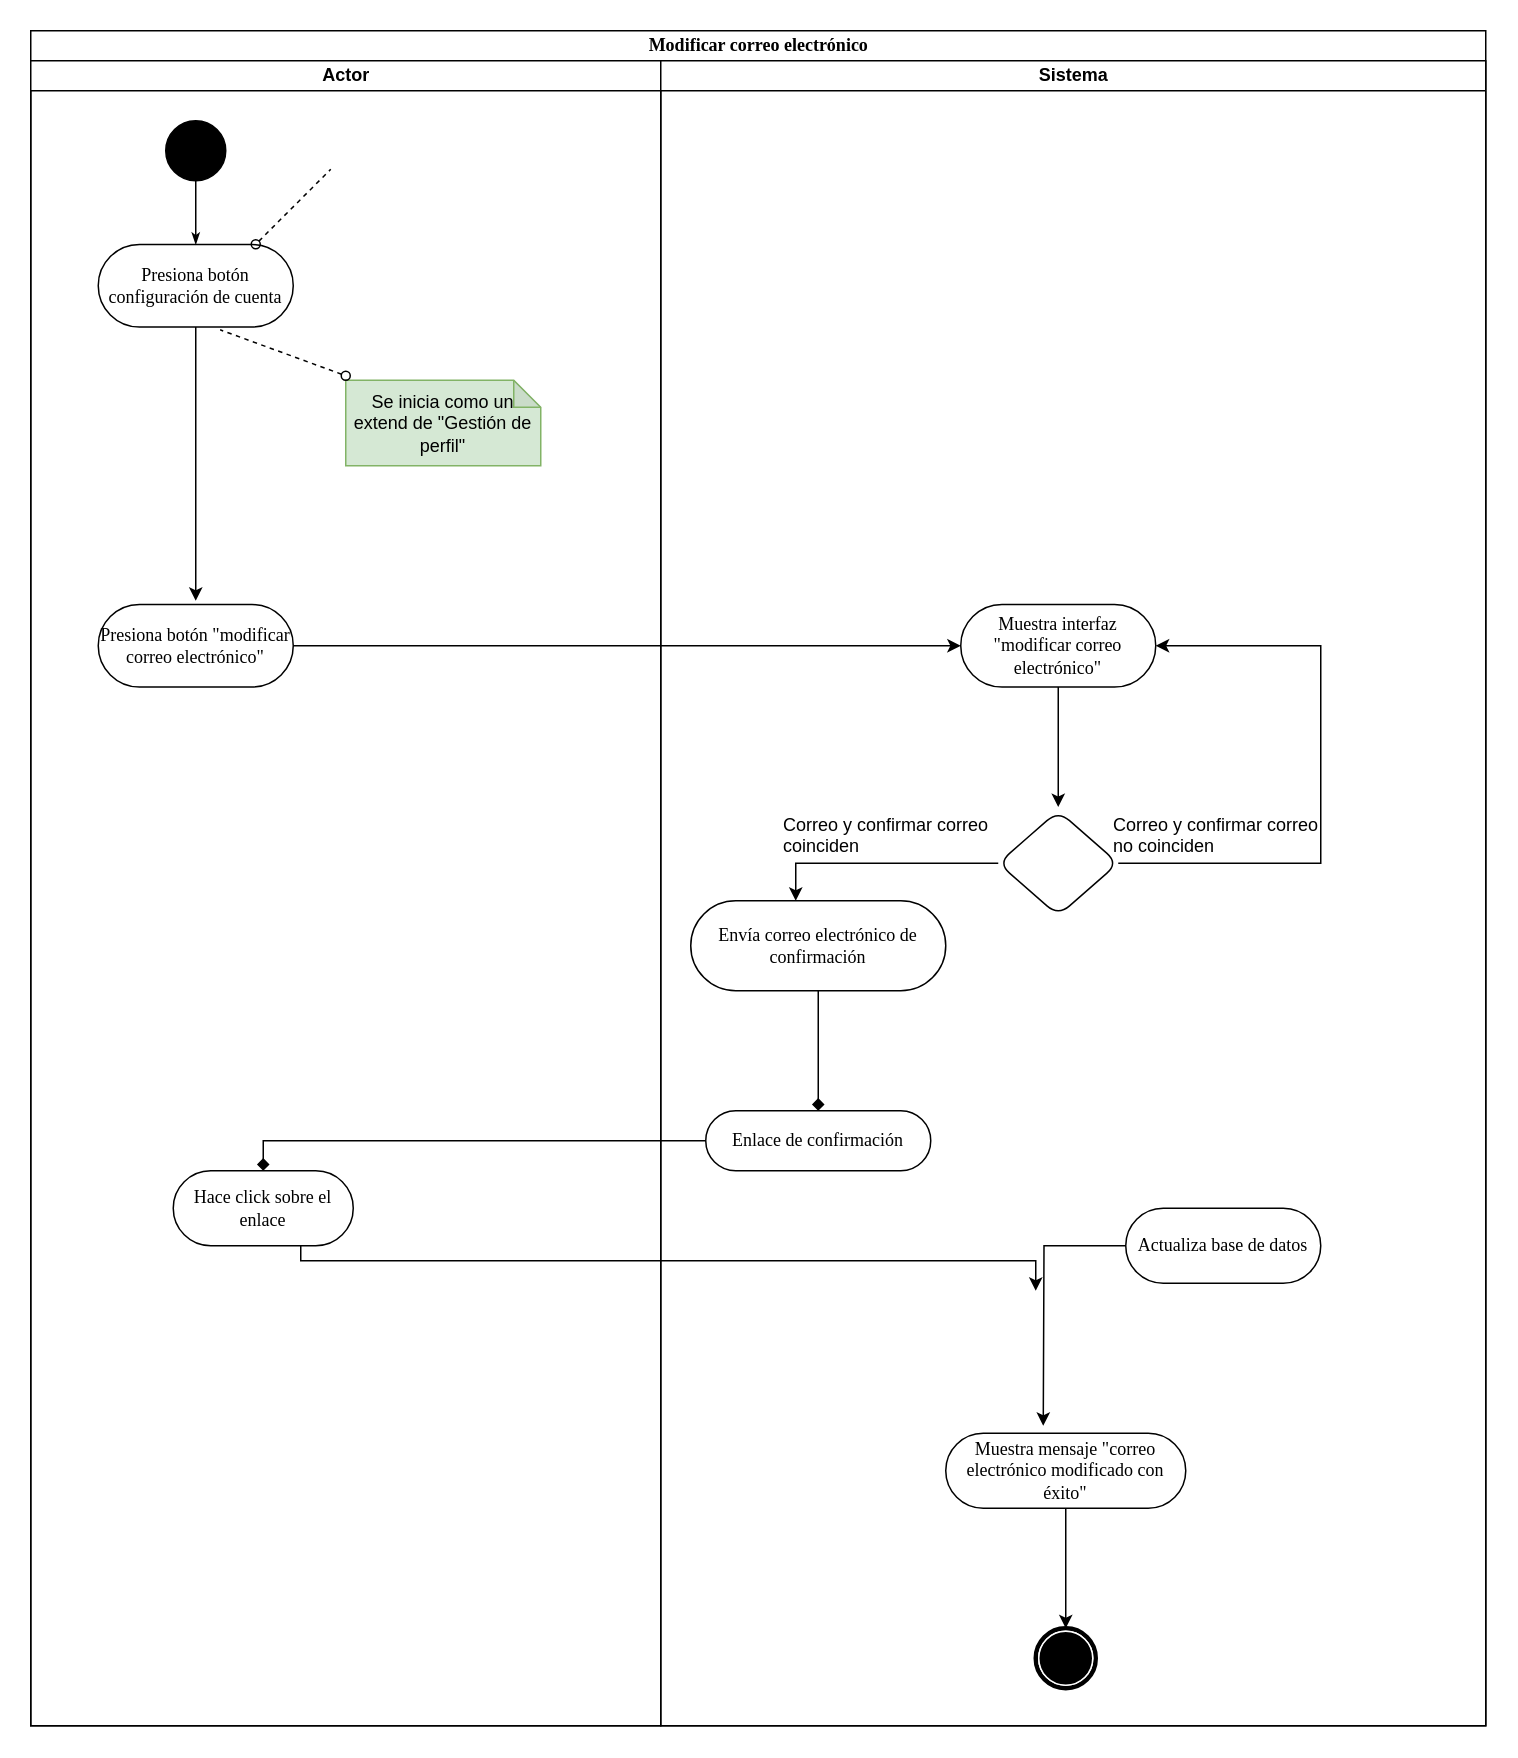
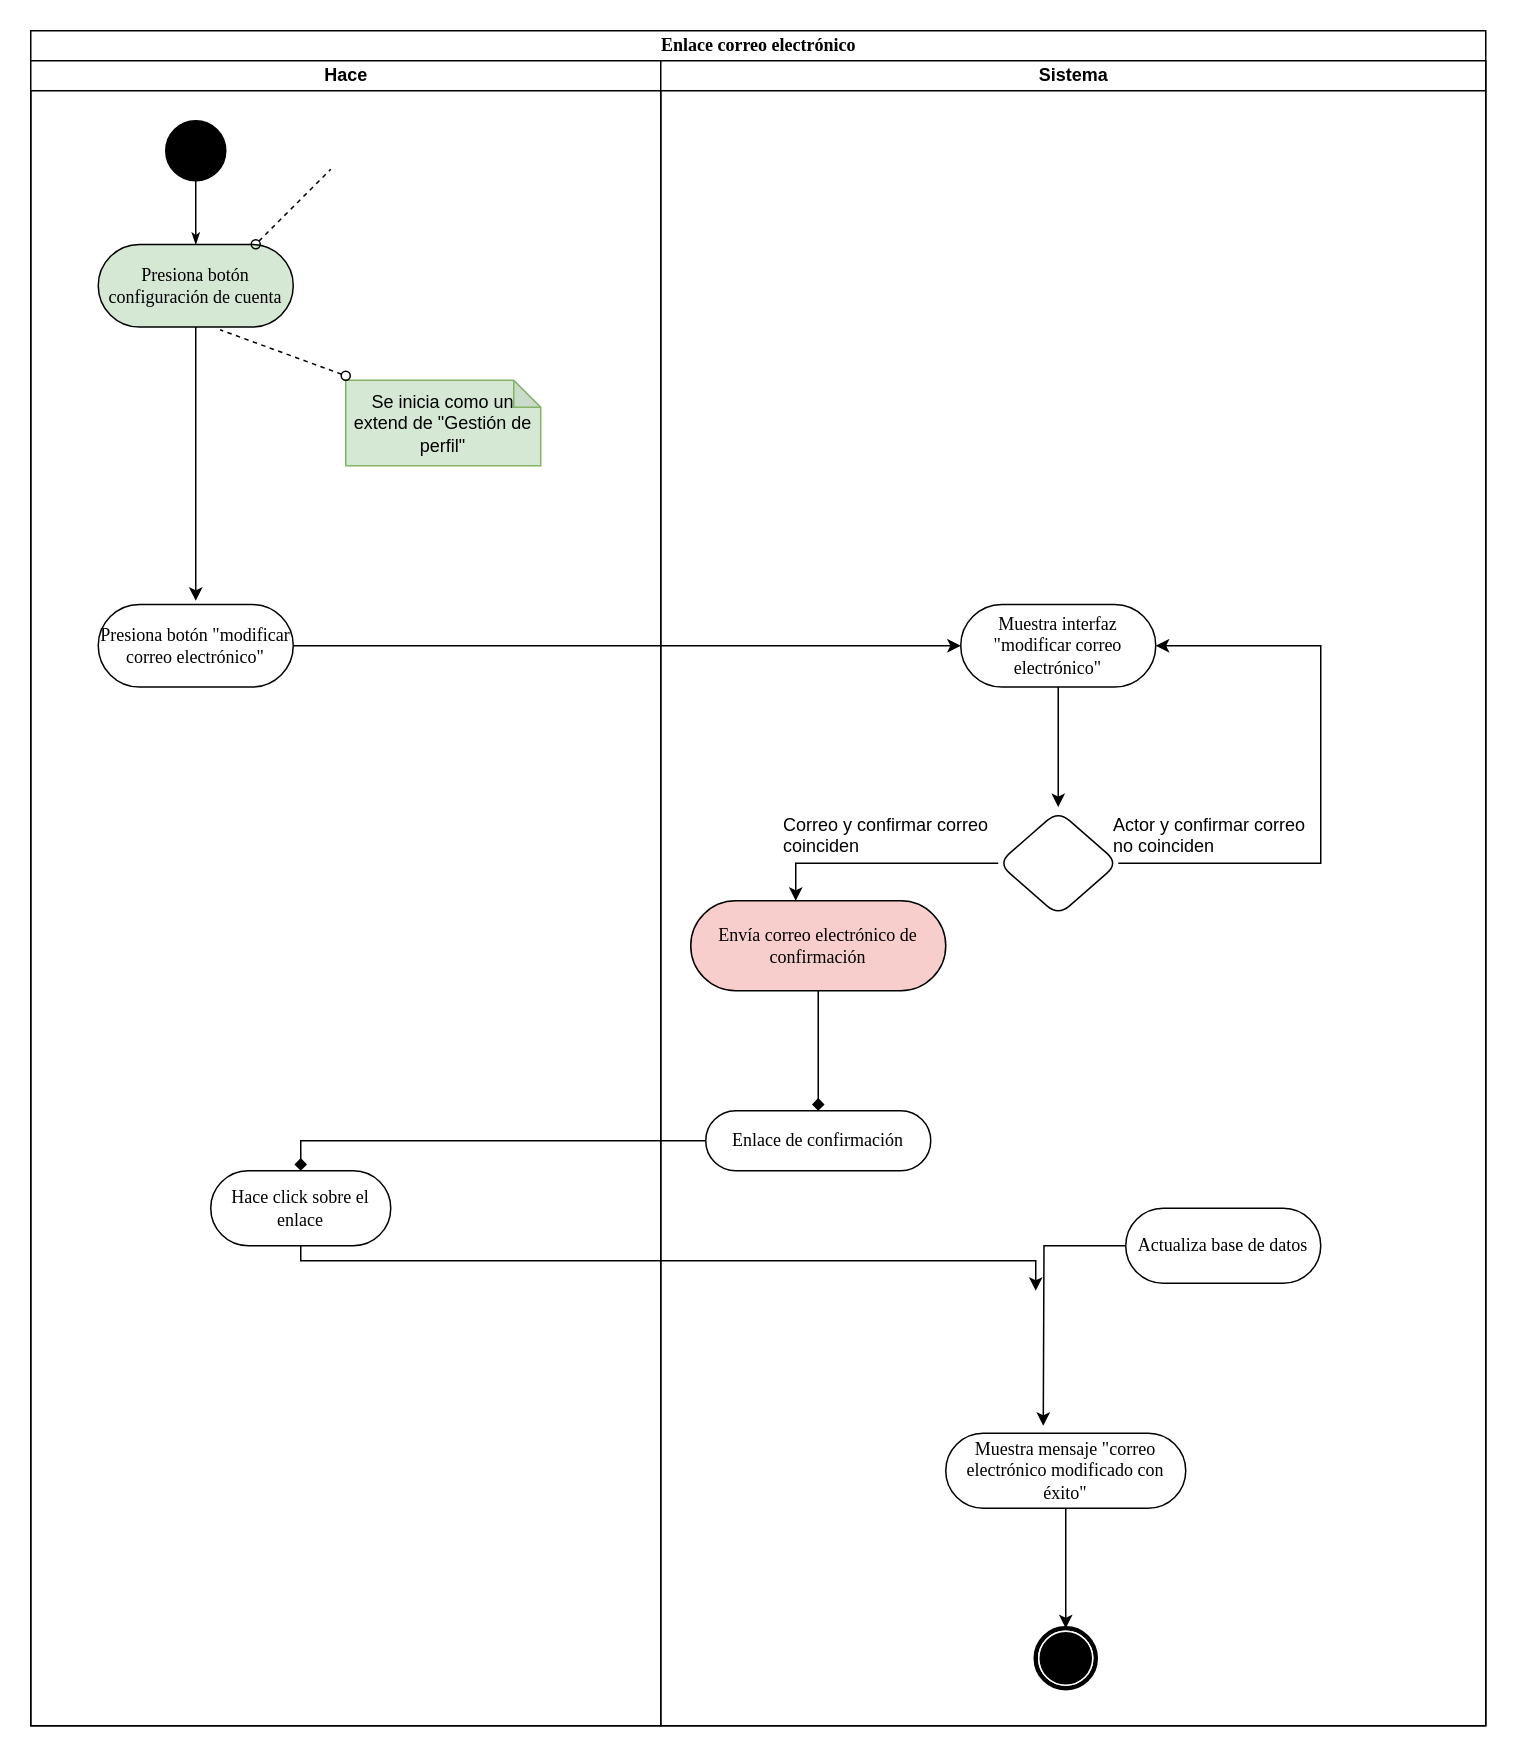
(759, 46) -> (759, 46)
(347, 76) -> (347, 76)
(196, 286) -> (196, 286)
(1230, 837) -> (1225, 837)
(818, 946) -> (818, 946)
(263, 1208) -> (301, 1208)
